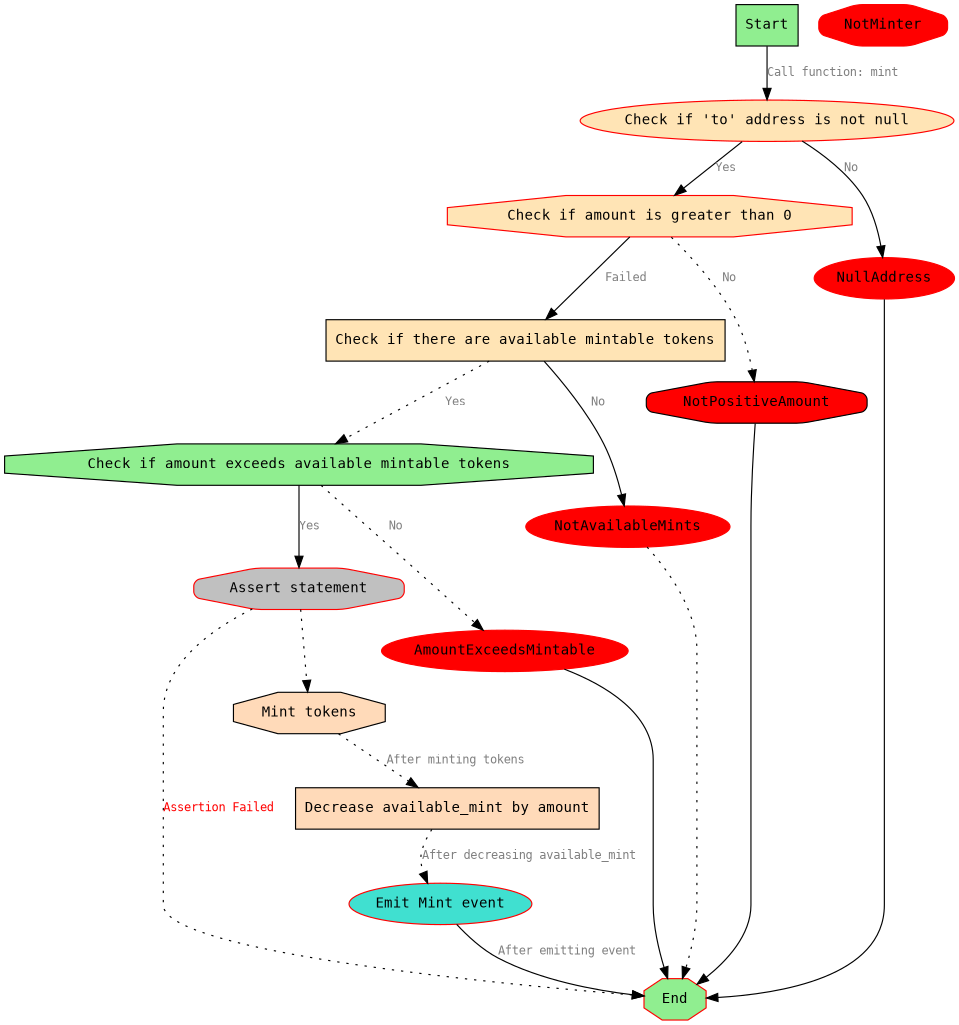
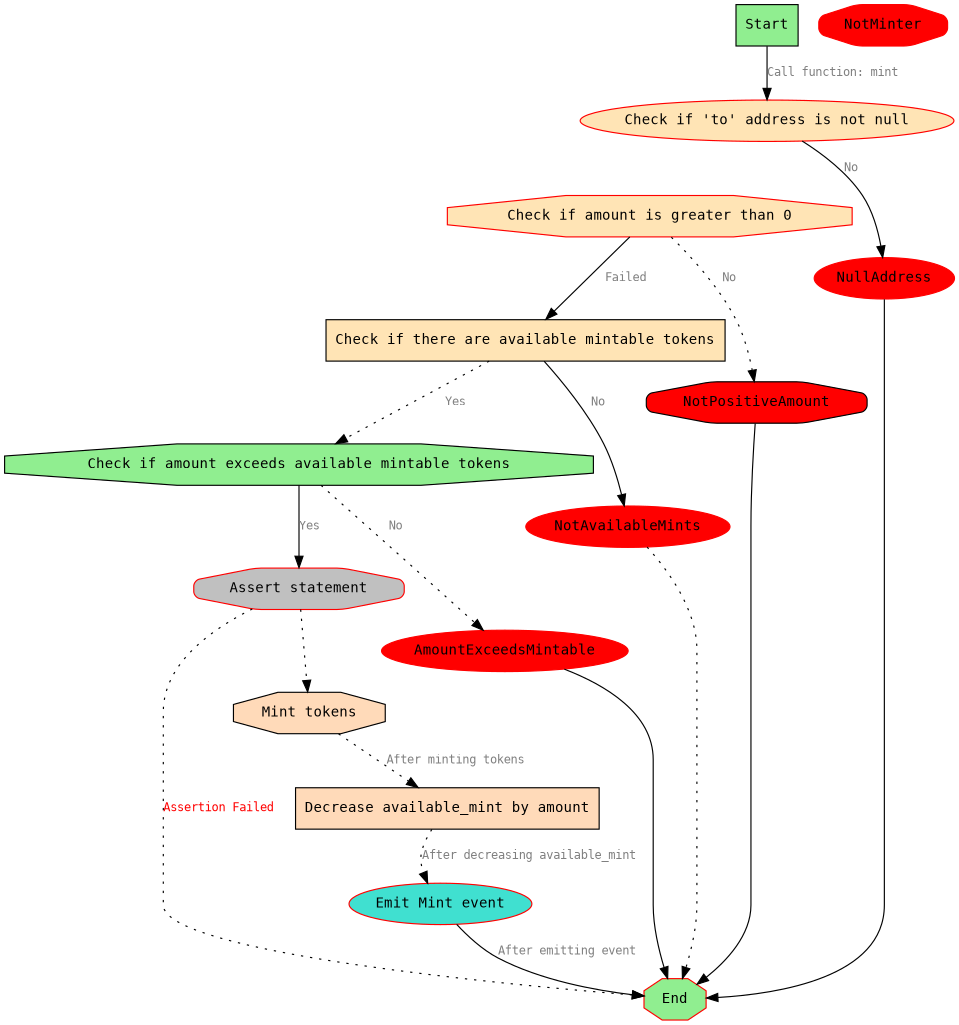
(713, 165) -> none
